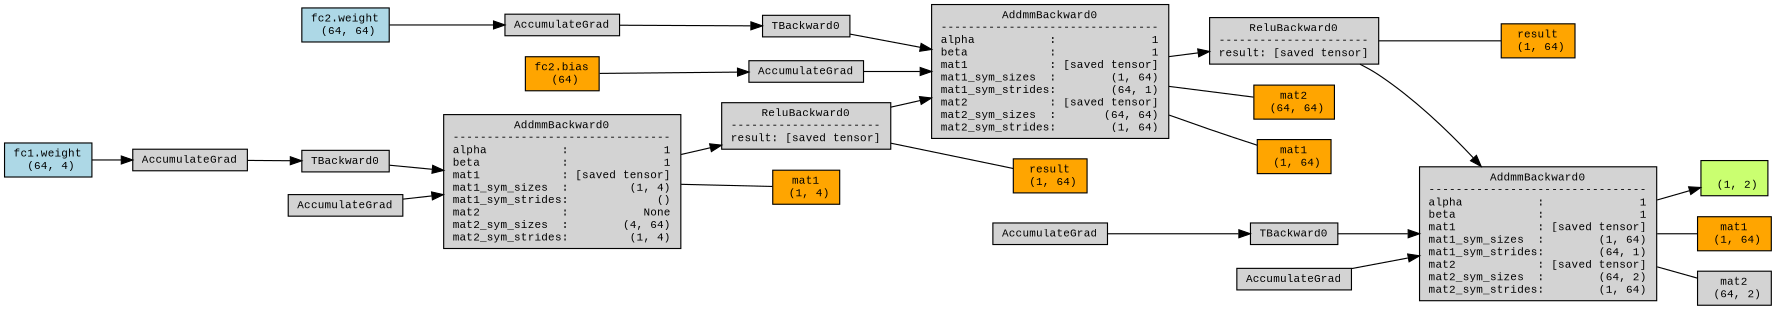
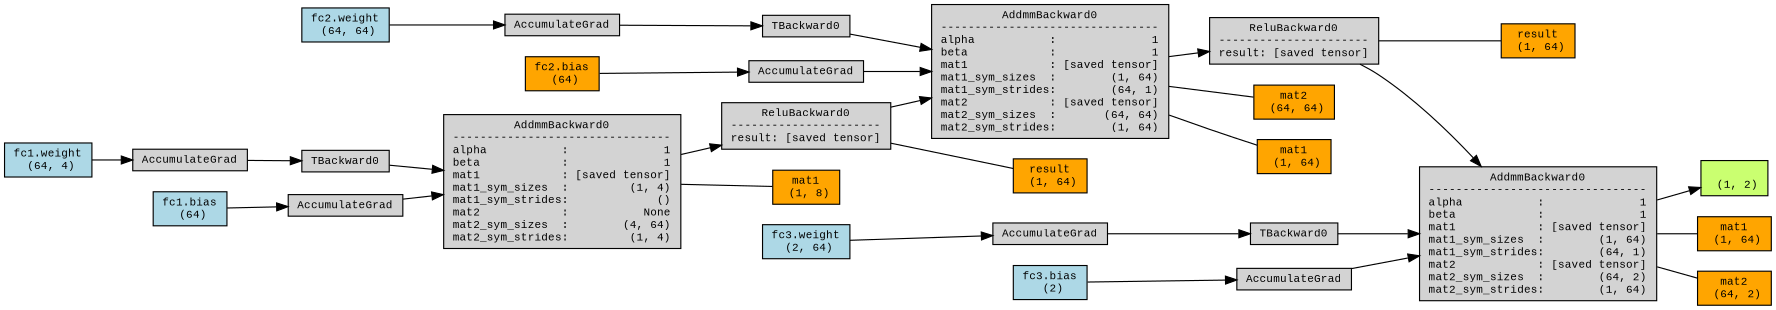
(806, 187) -> (806, 187)
none -> (190, 209)
none -> (806, 242)
none -> (1050, 283)
(1734, 288) -> (1734, 288)
